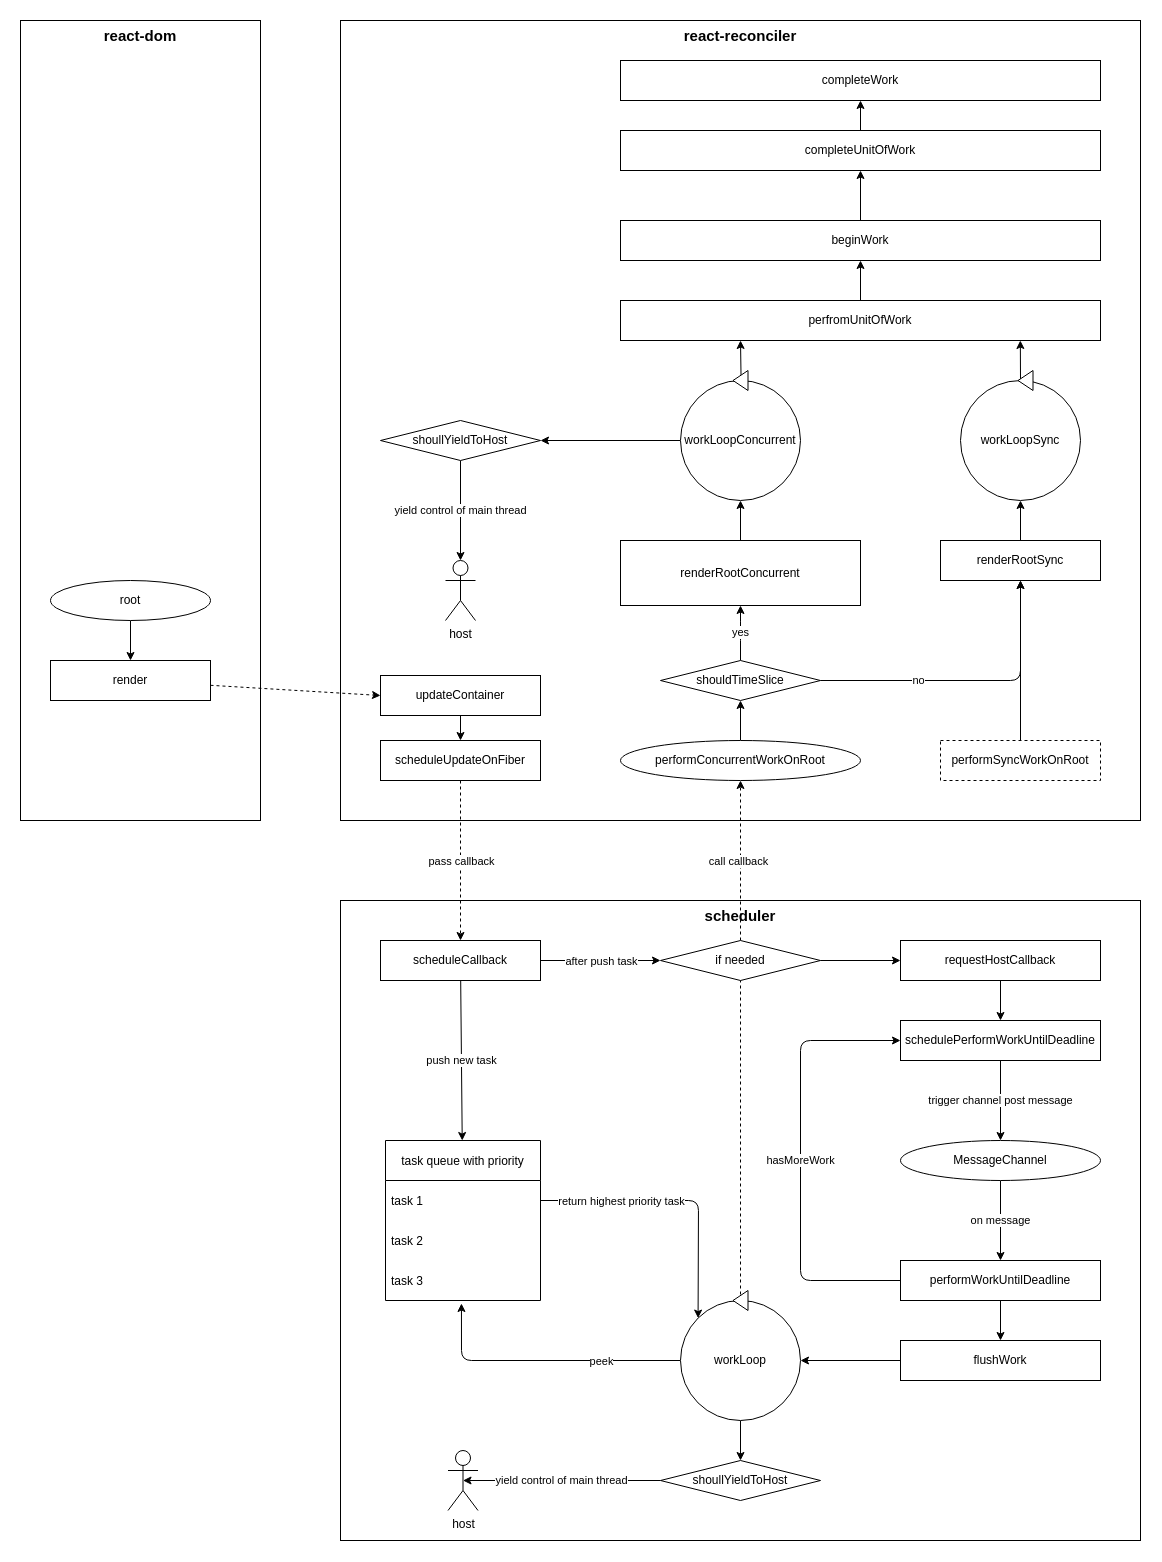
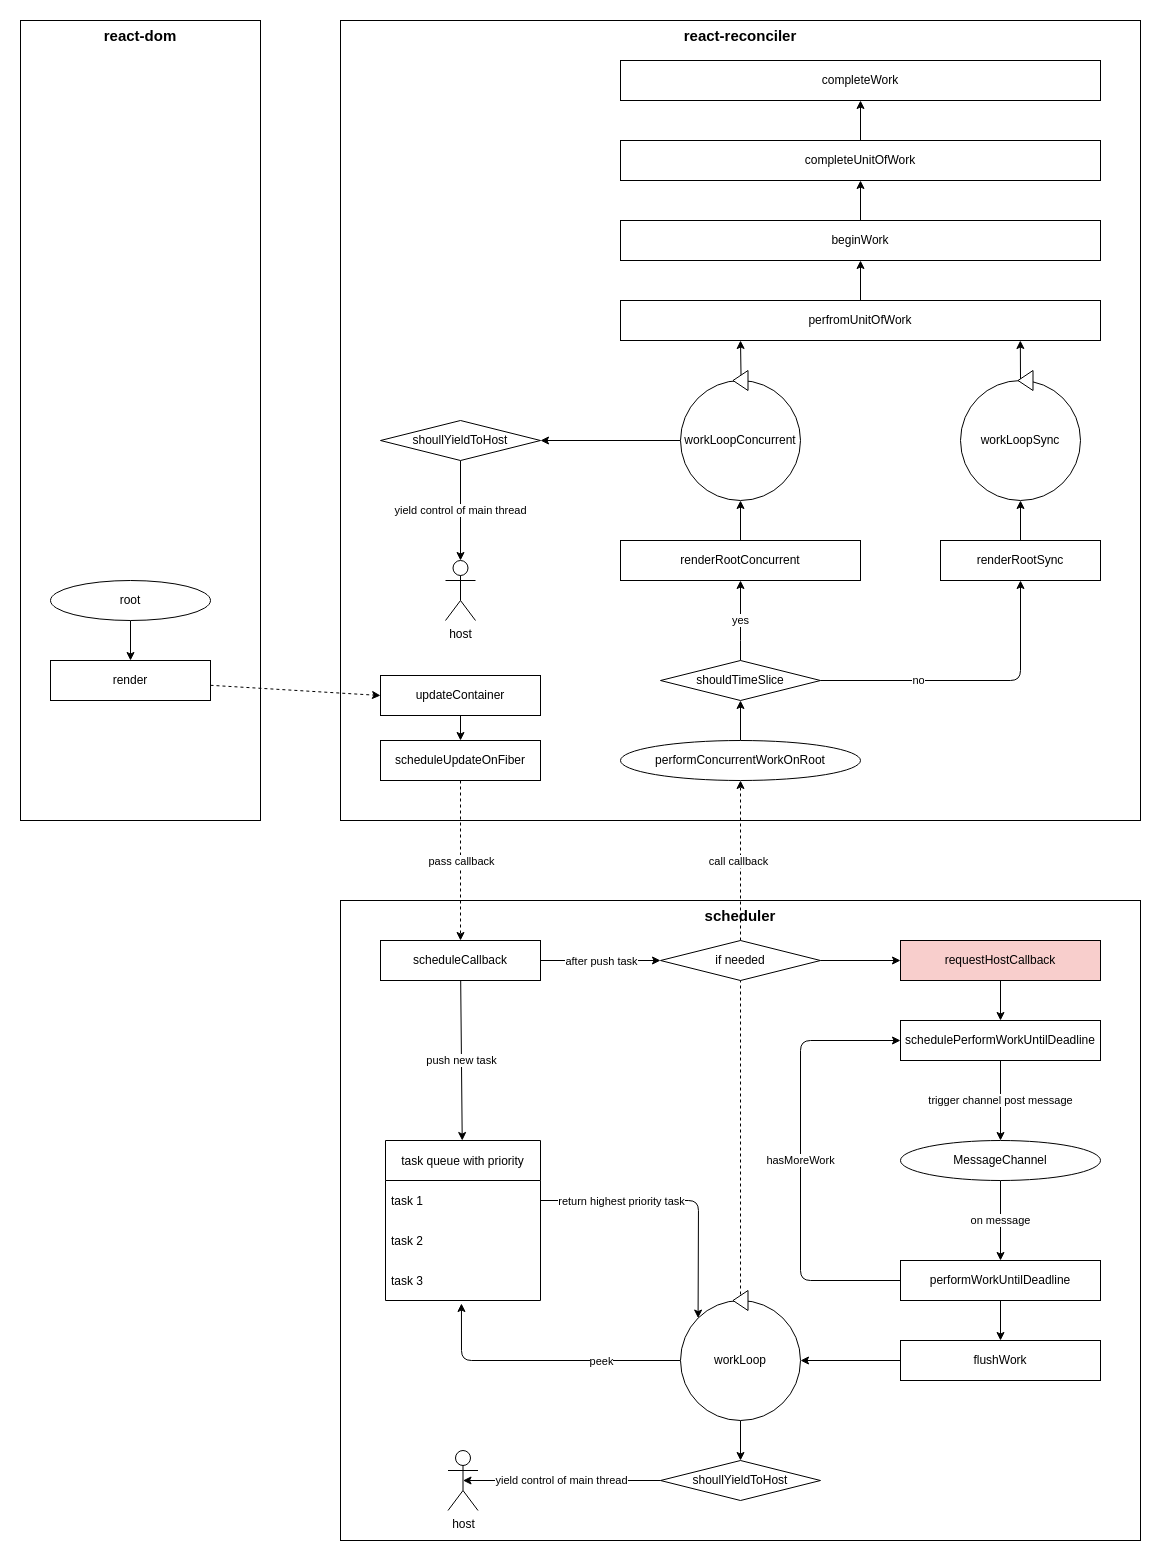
(861, 151) -> (861, 161)
(741, 573) -> (741, 561)
(1021, 709) -> none
(1021, 761) -> none
(1001, 961) -> (1001, 961)
